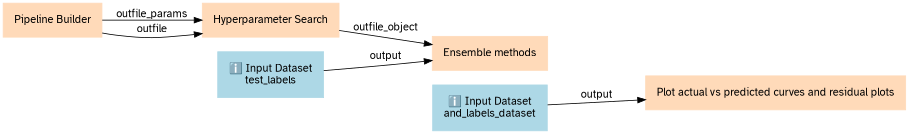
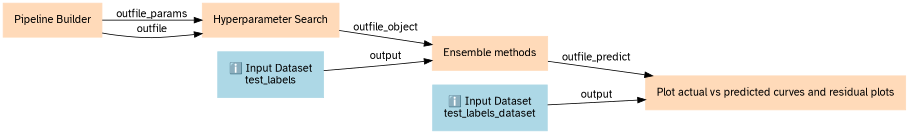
none -> (596, 68)
(490, 108) -> (490, 108)
